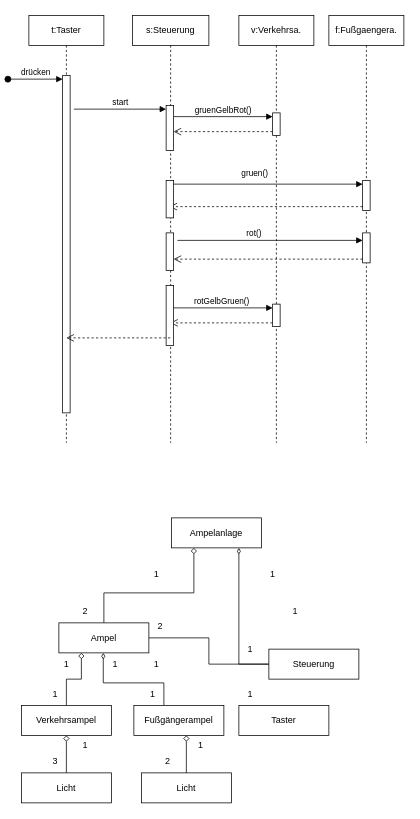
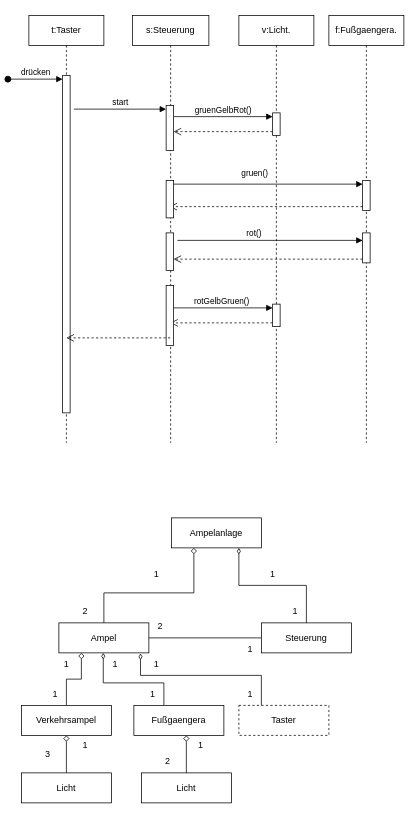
(276, 30) -> (276, 30)
(314, 664) -> (306, 638)
none -> (209, 675)
(179, 720) -> (179, 720)
(284, 720) -> (284, 720)
(55, 762) -> (48, 754)
